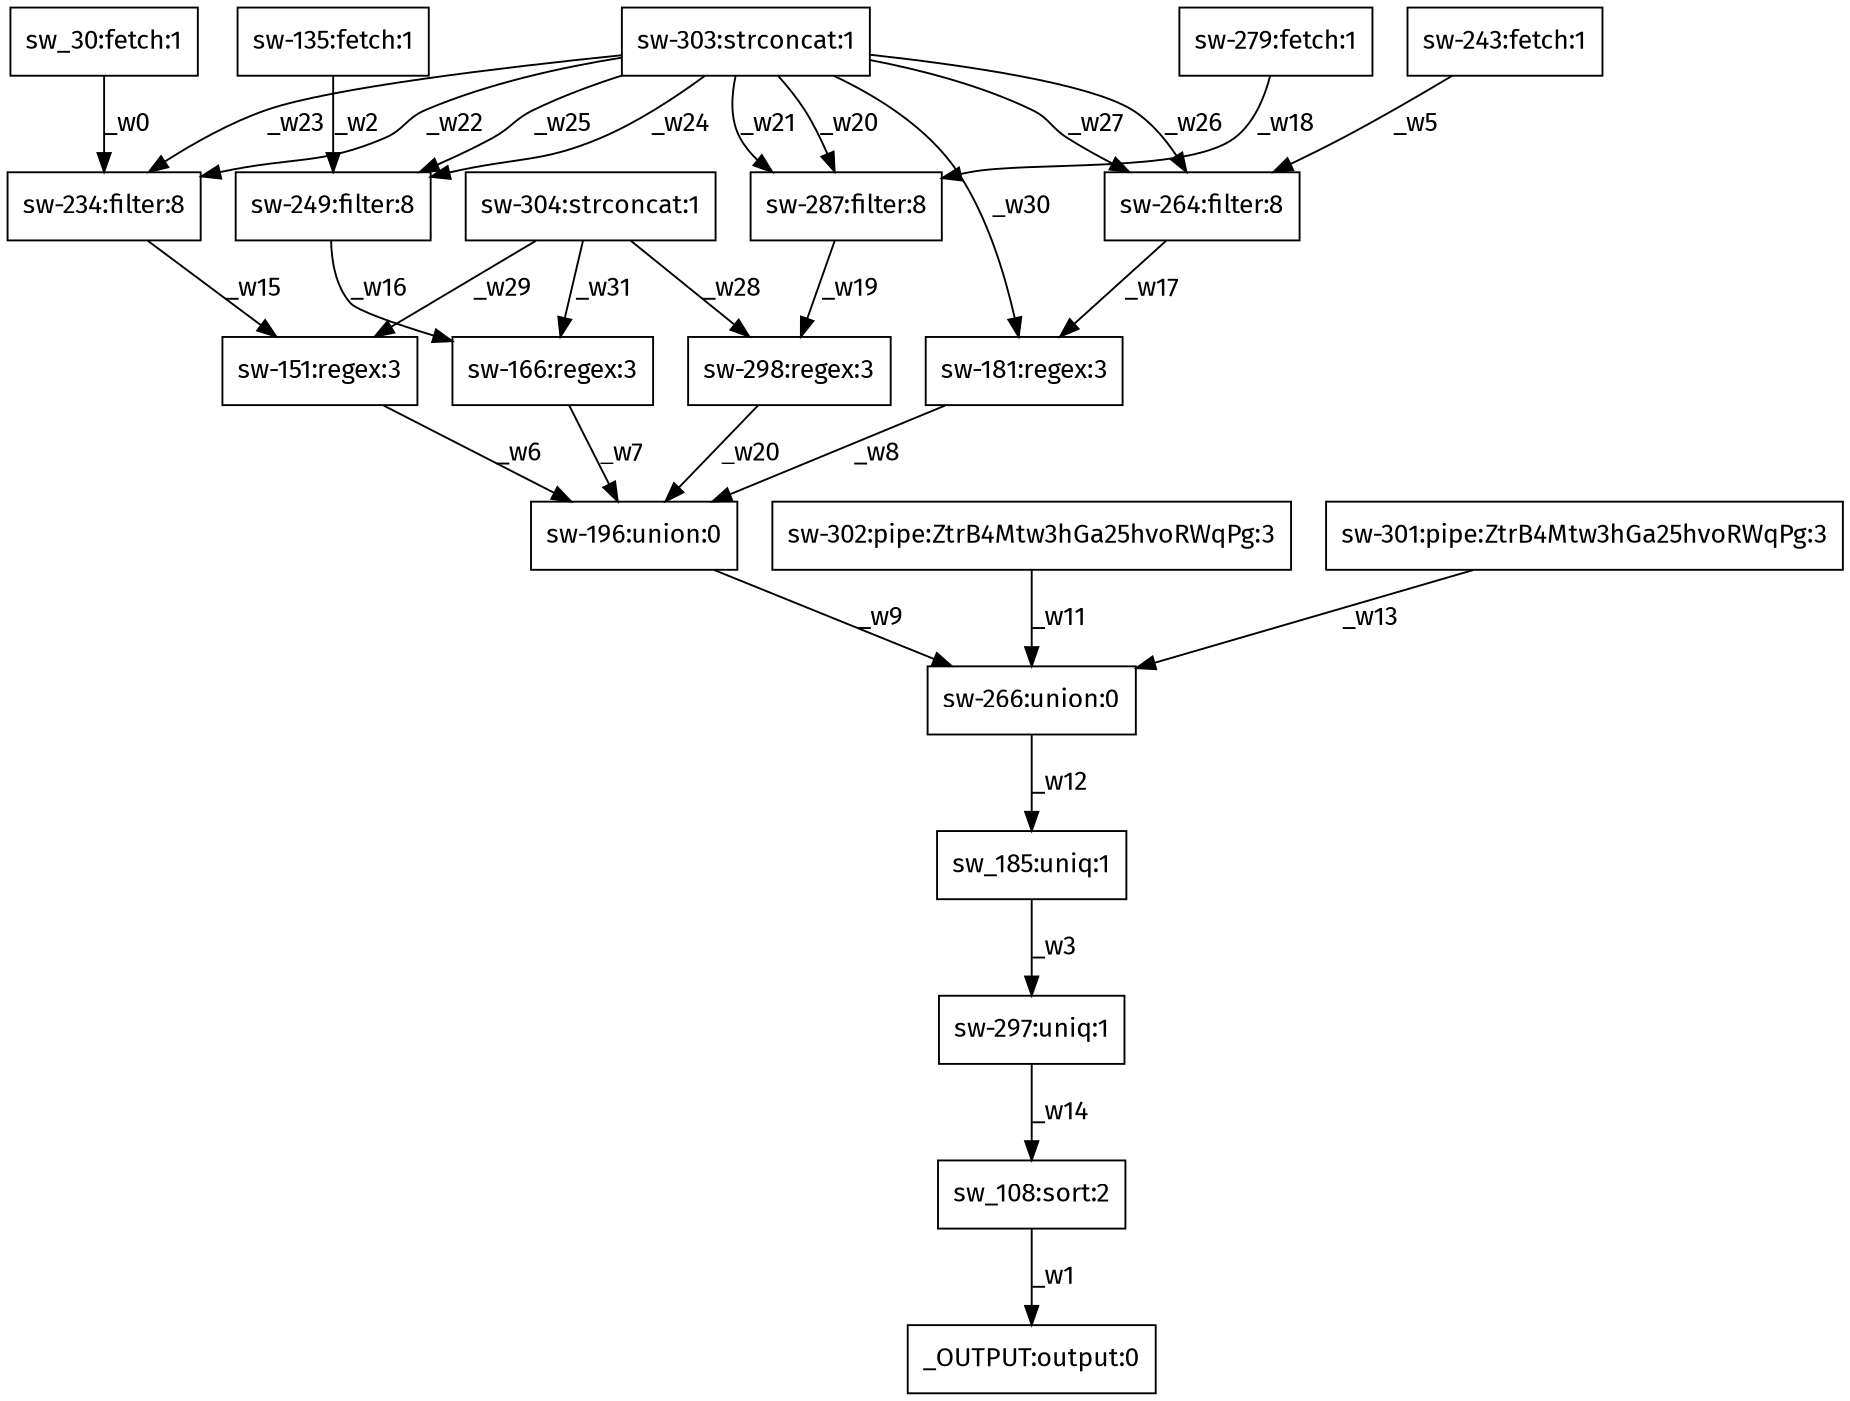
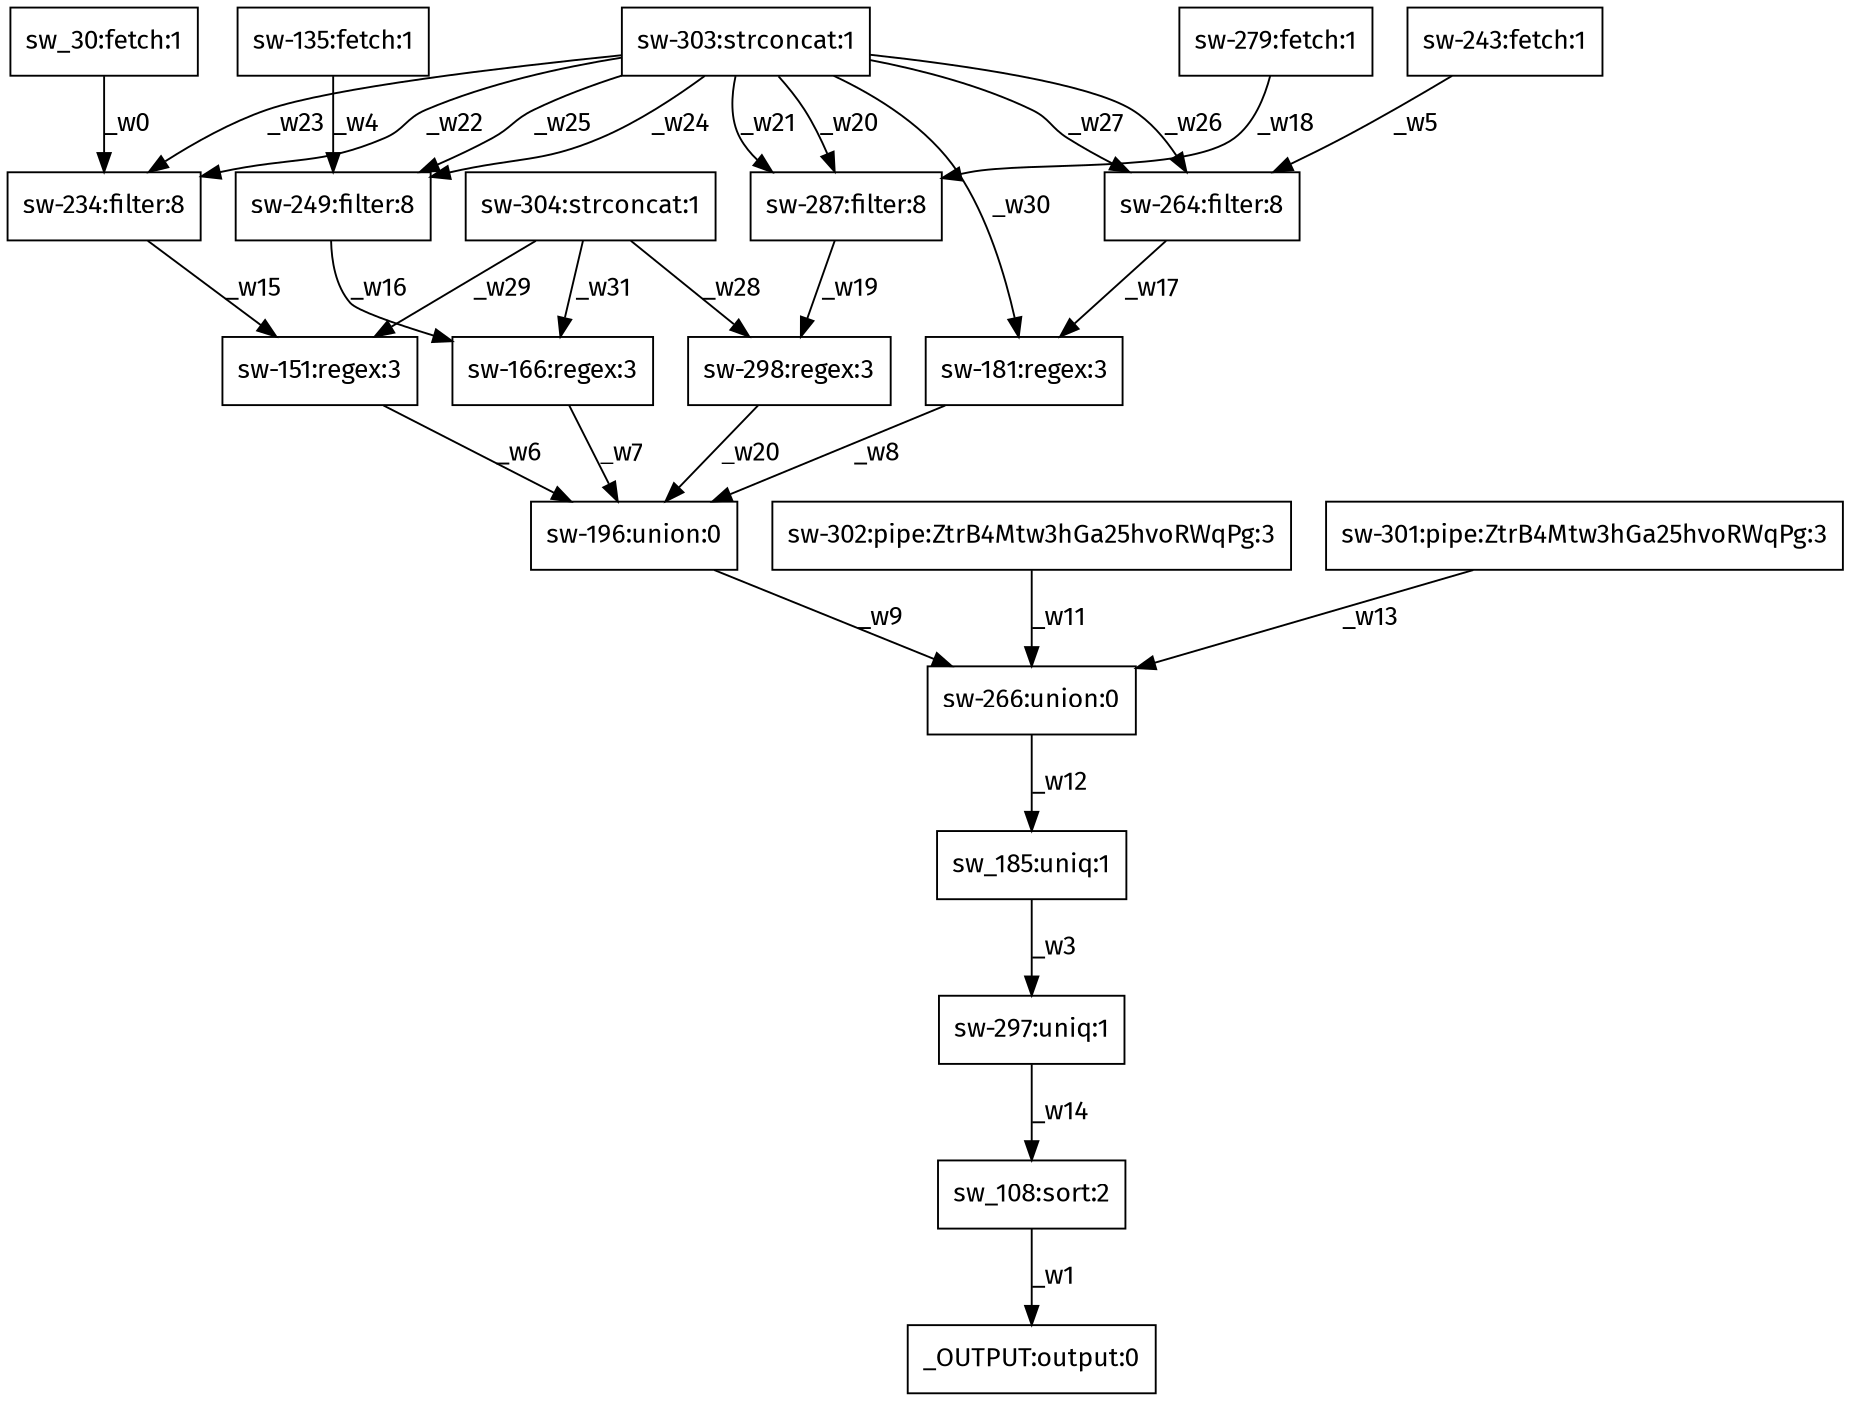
(357, 124) -> (357, 124)
